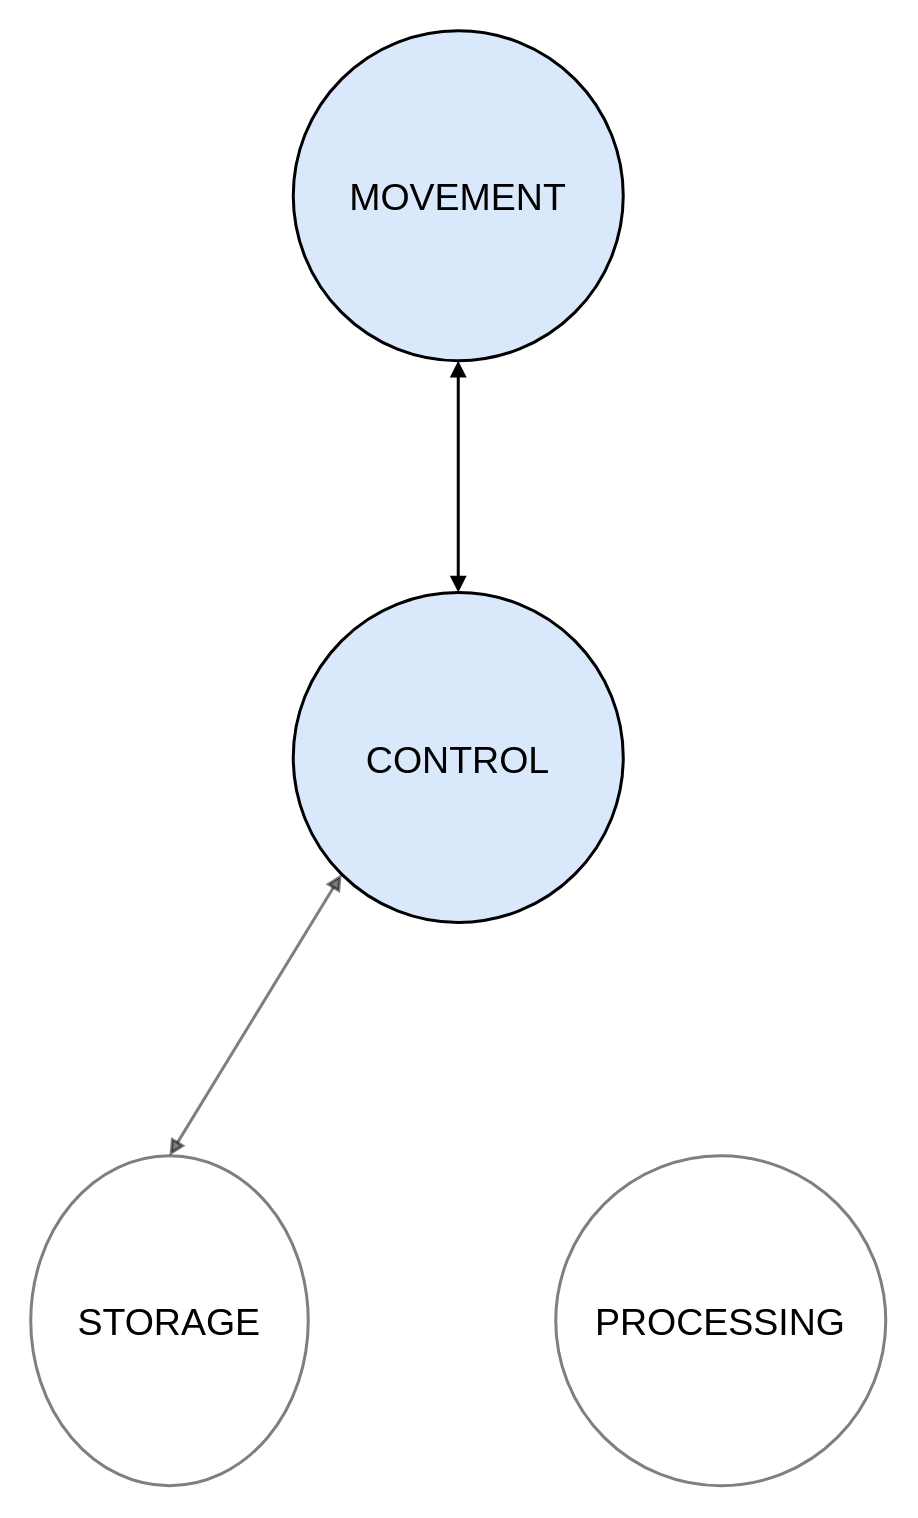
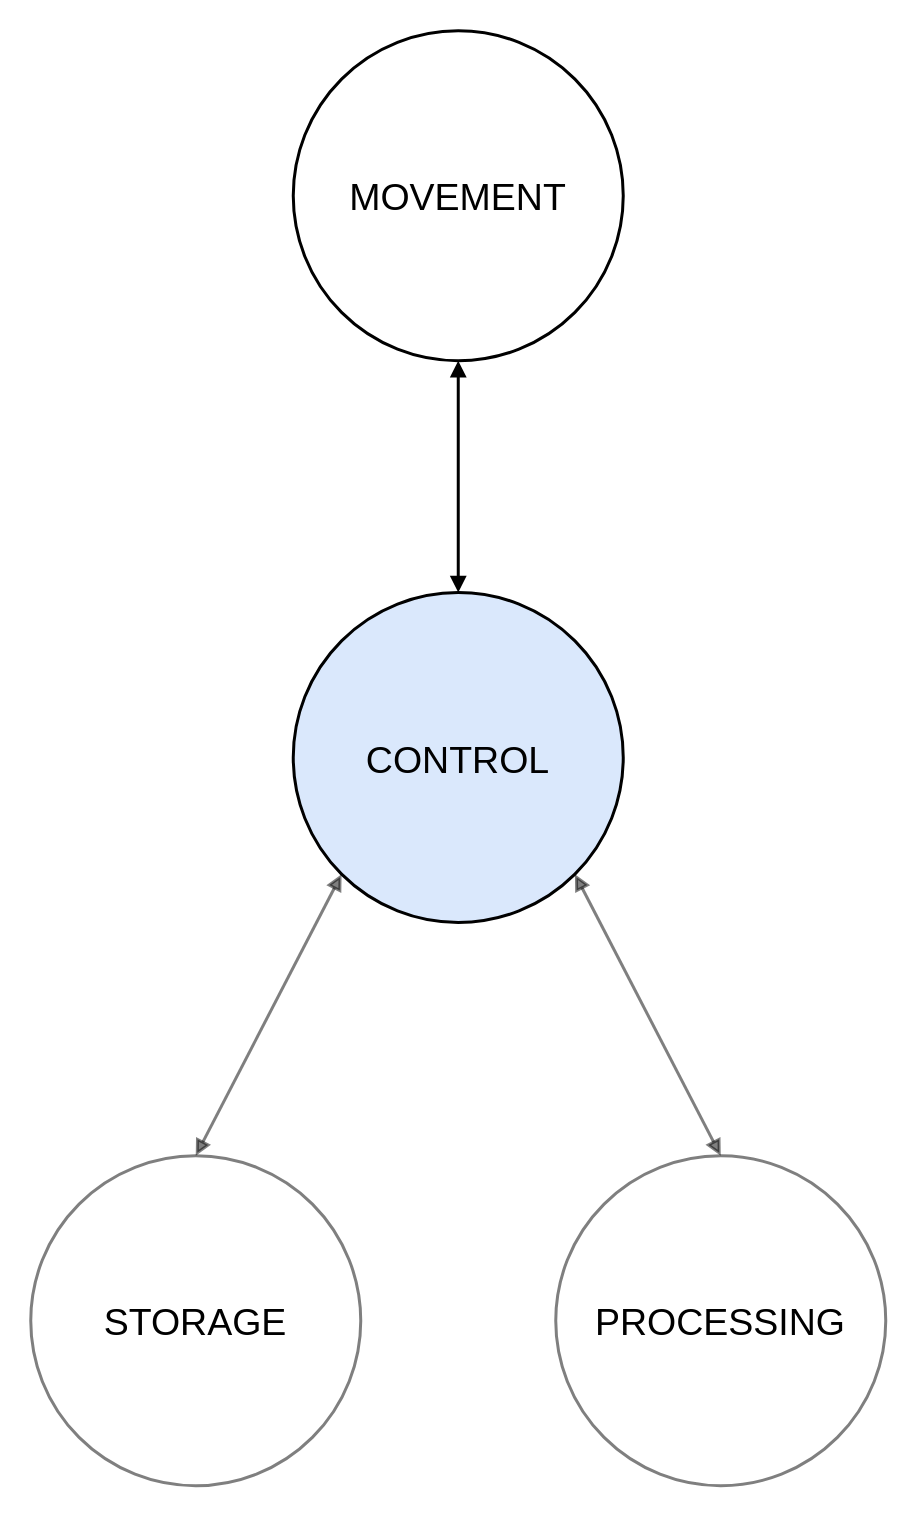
(458, 196) -> (458, 196)
none -> (648, 1015)
(170, 1321) -> (196, 1321)
